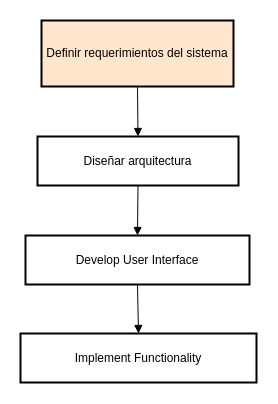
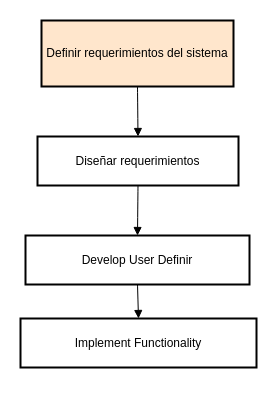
(138, 162) -> (138, 162)
(138, 261) -> (138, 261)
(139, 358) -> (139, 343)
